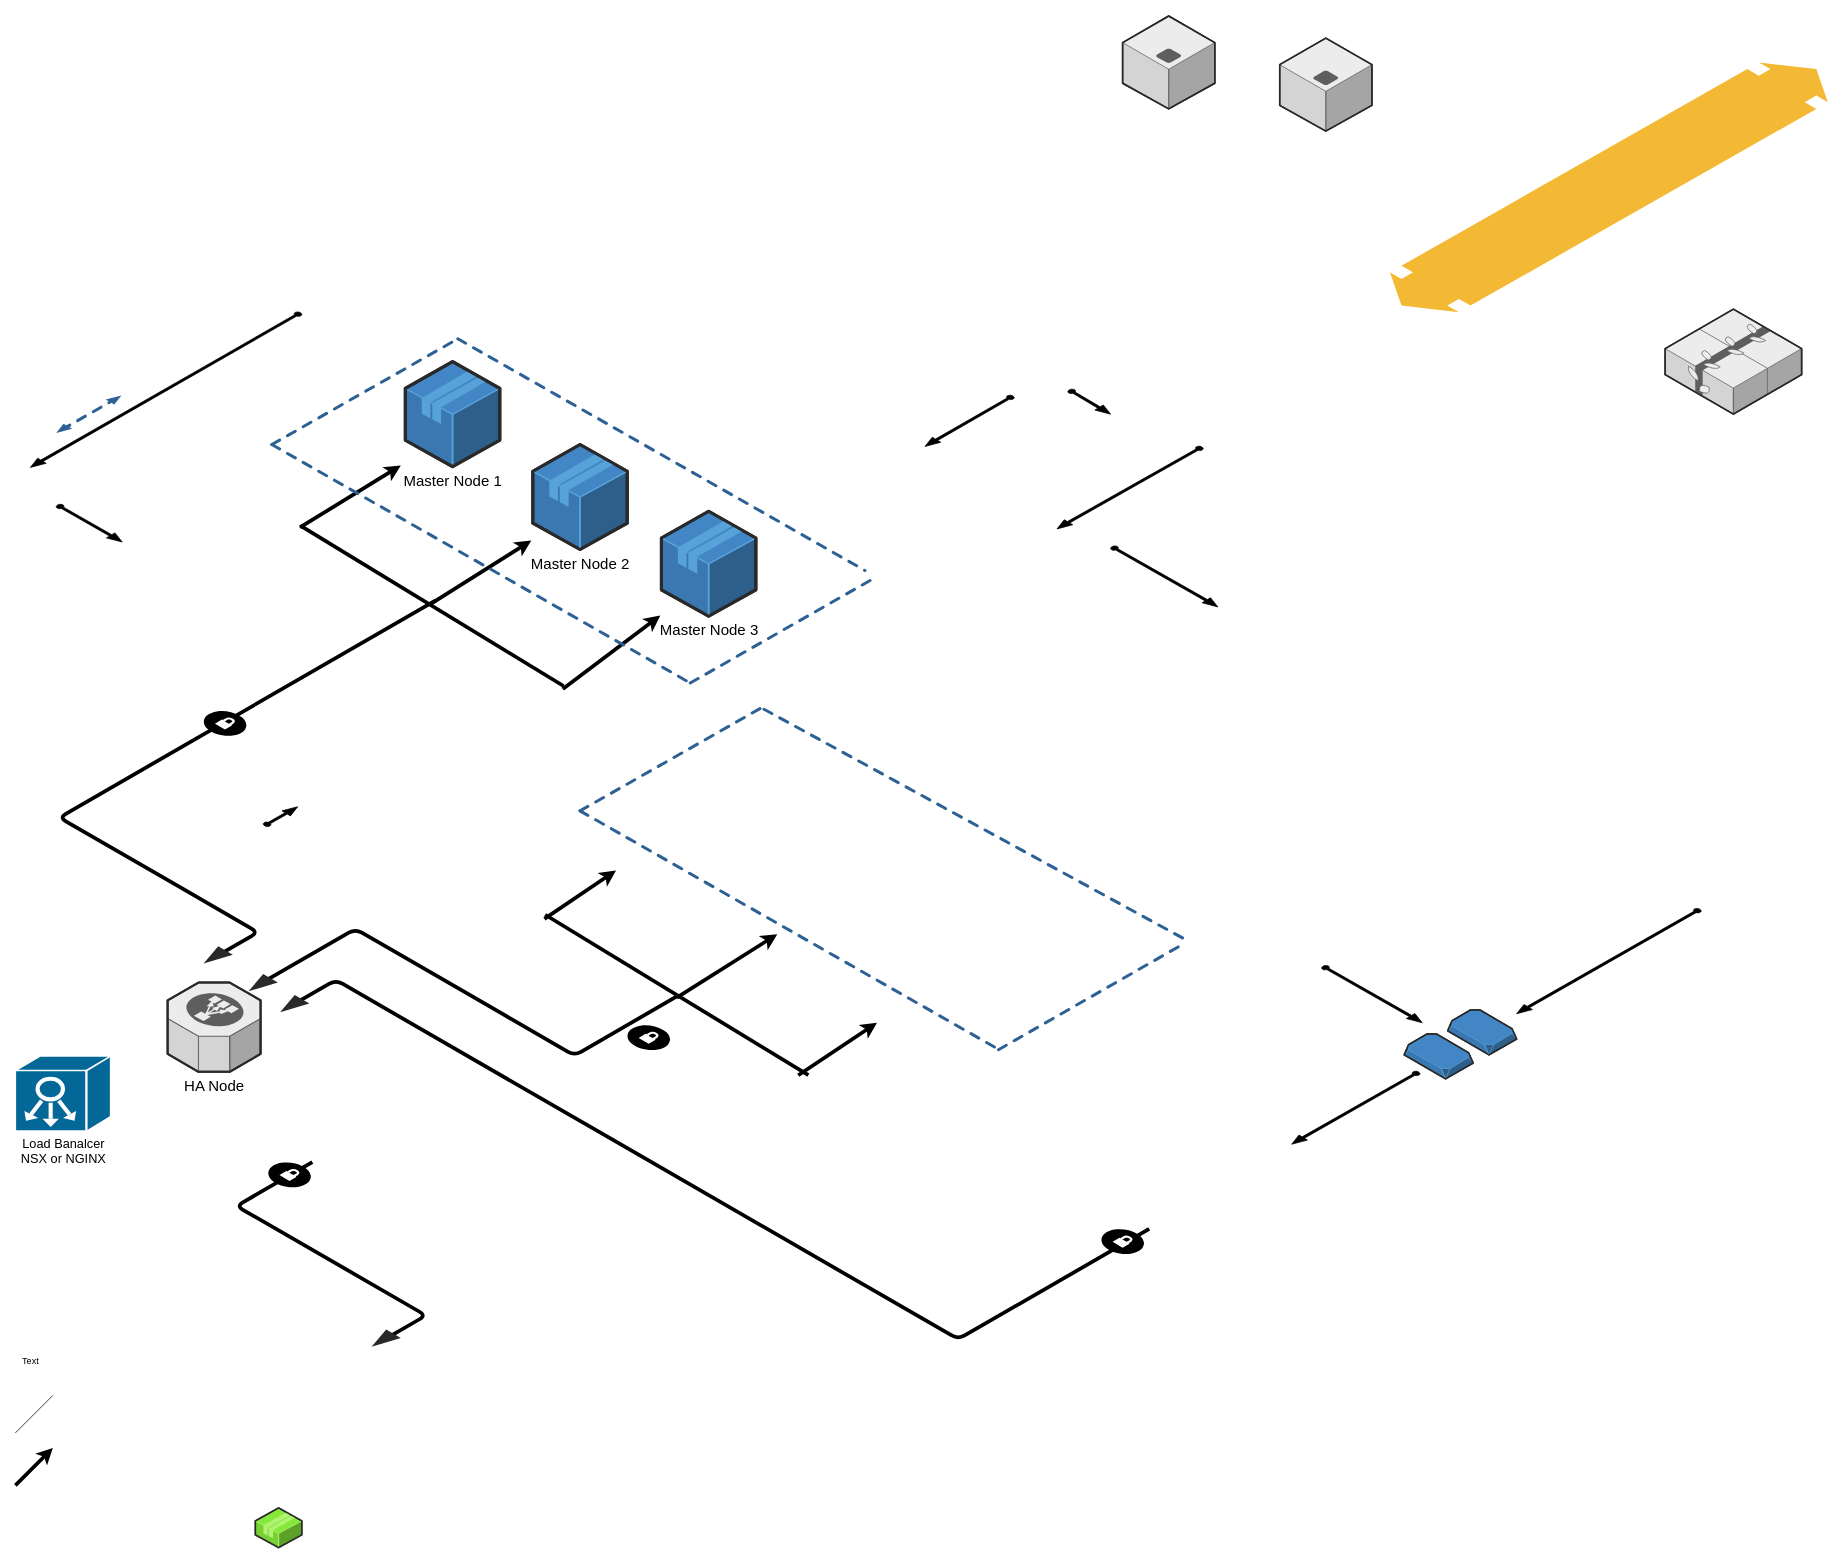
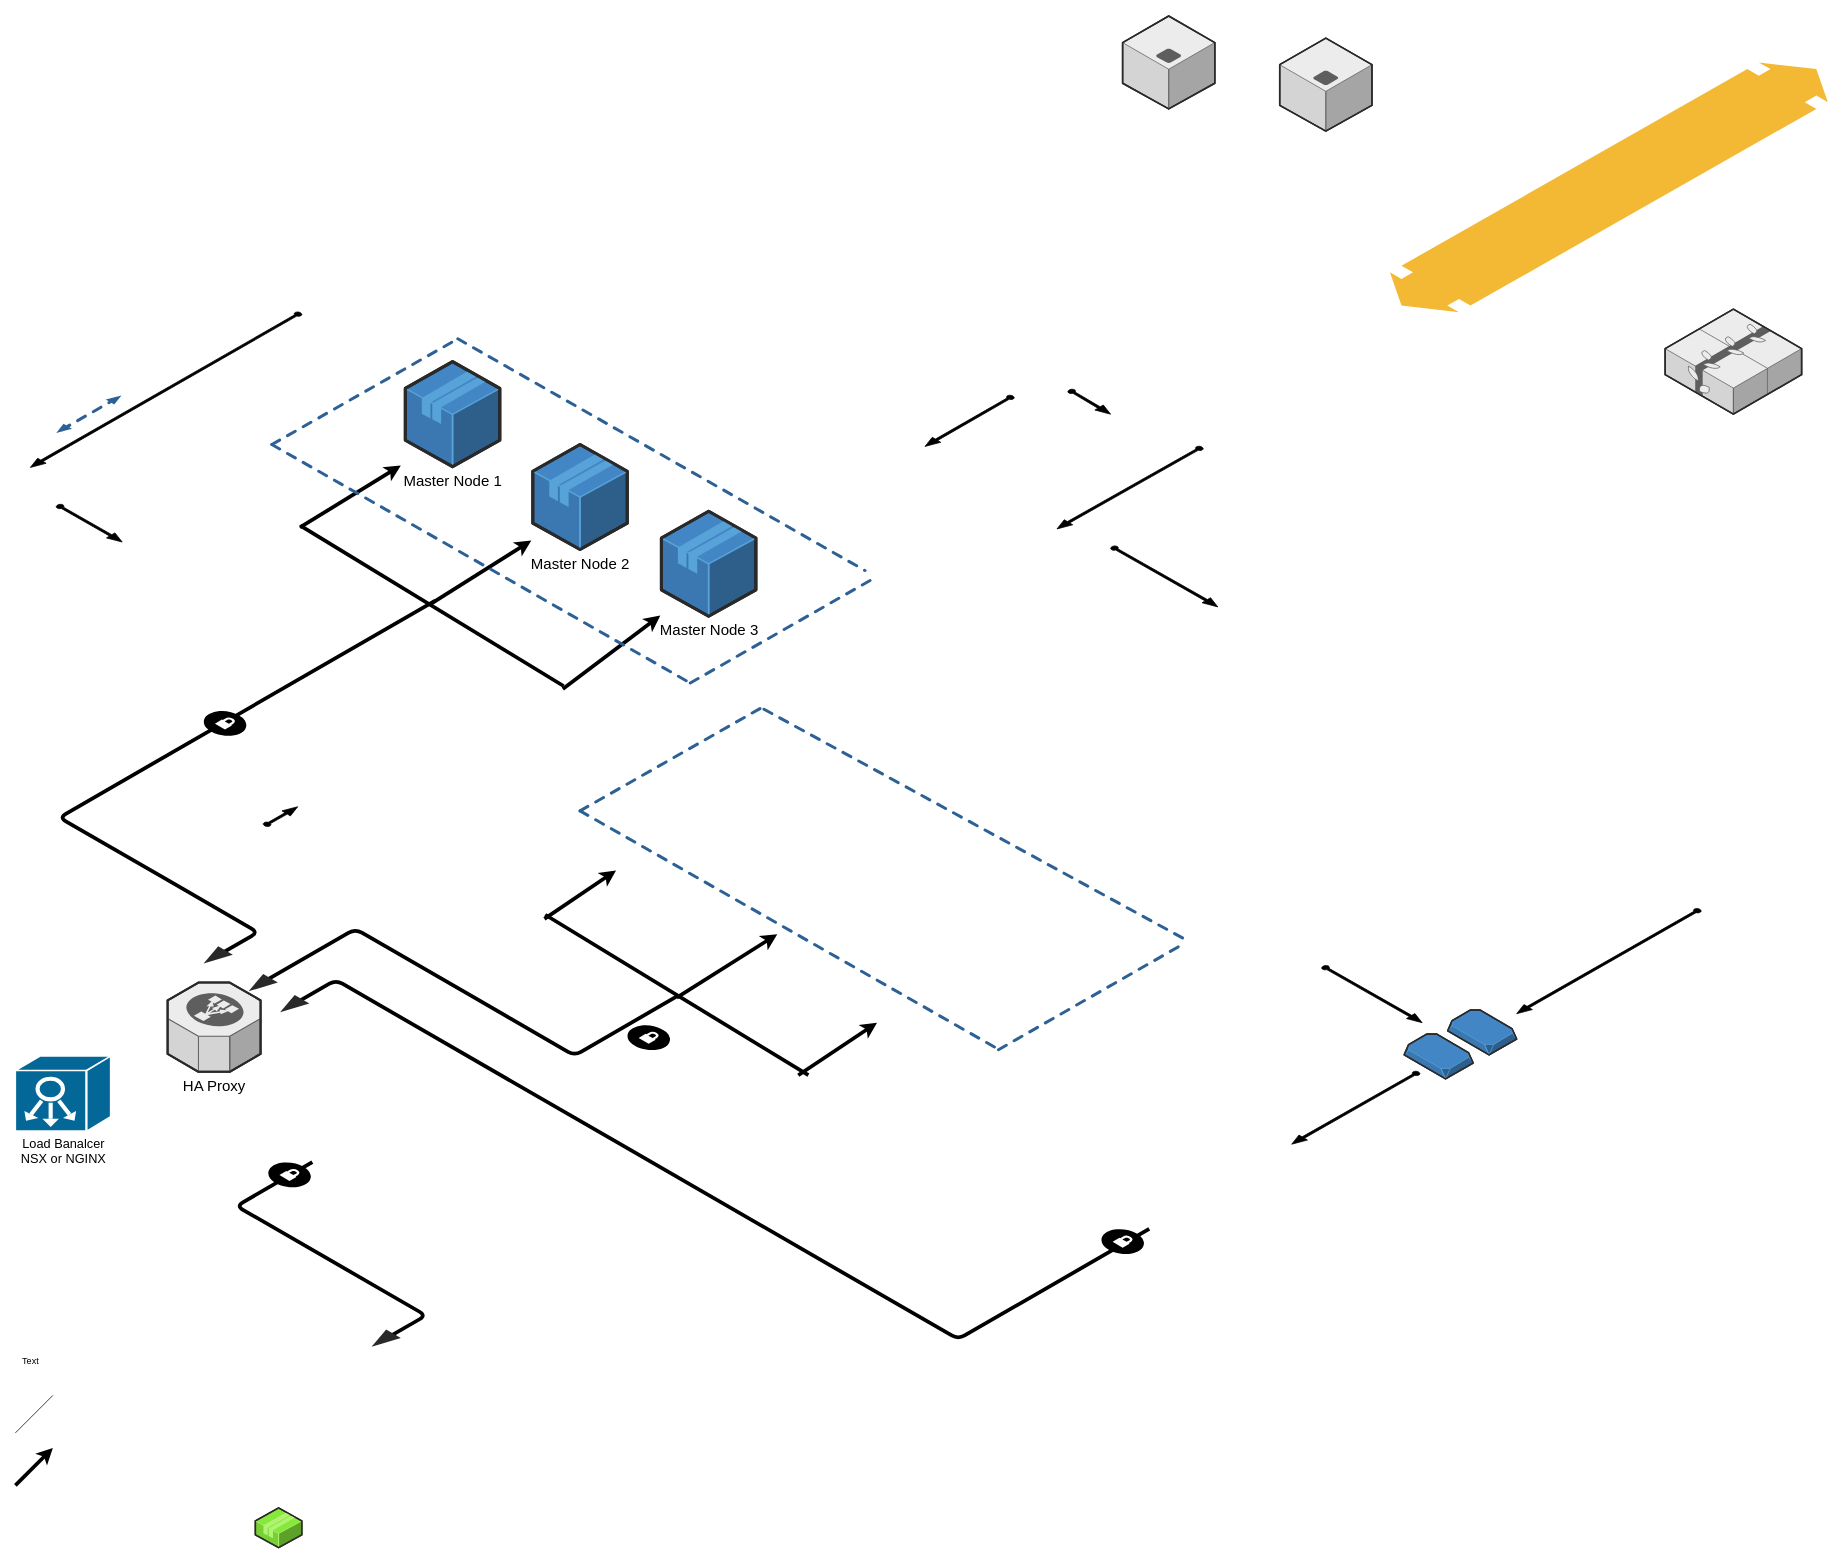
(215, 1086) -> (215, 1086)
